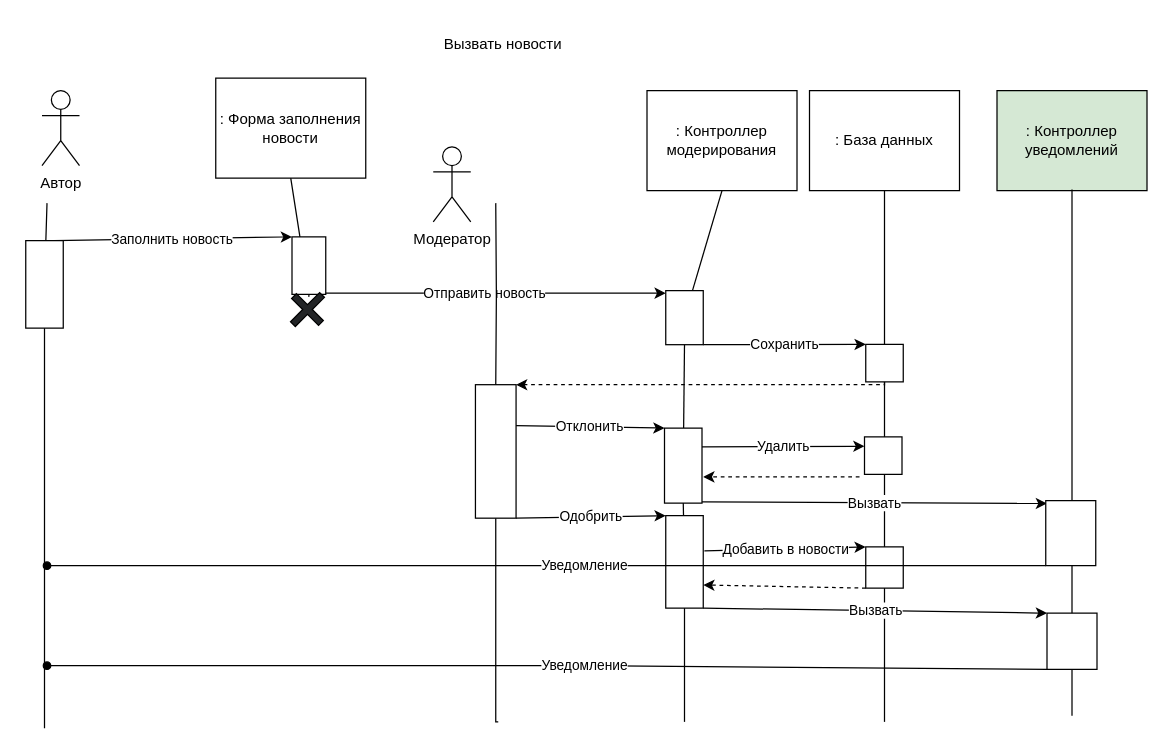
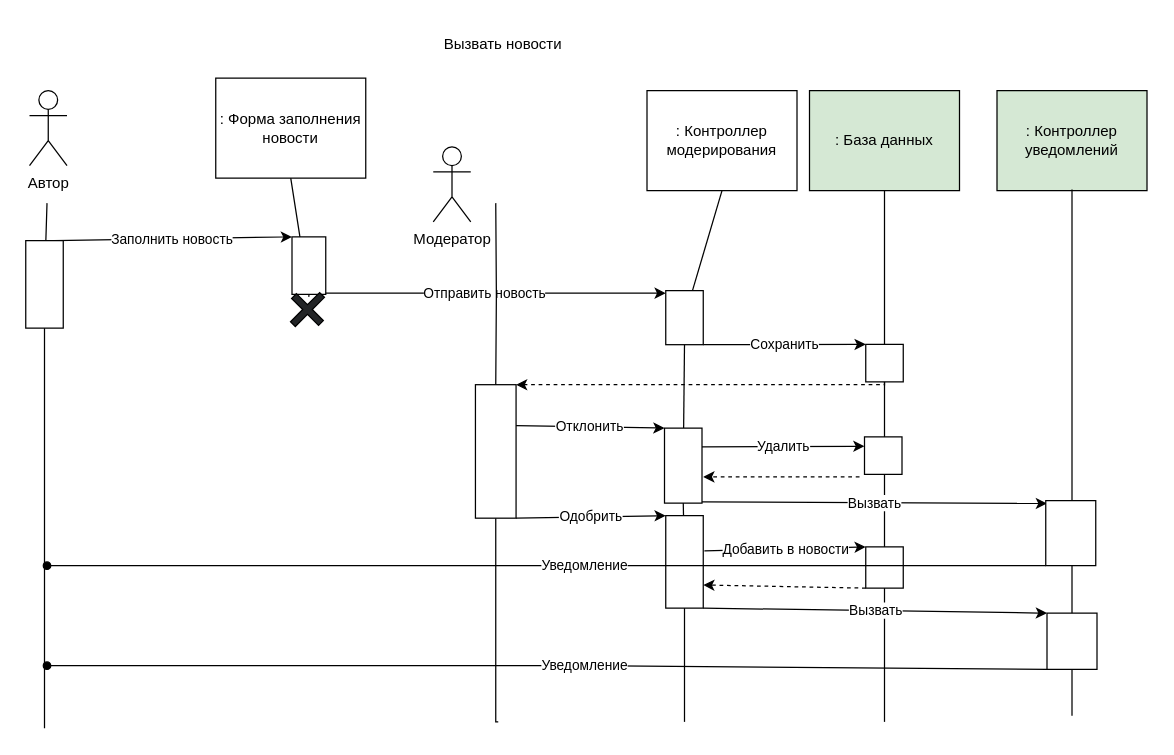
(61, 128) -> (48, 128)
(884, 141) -> (884, 141)
